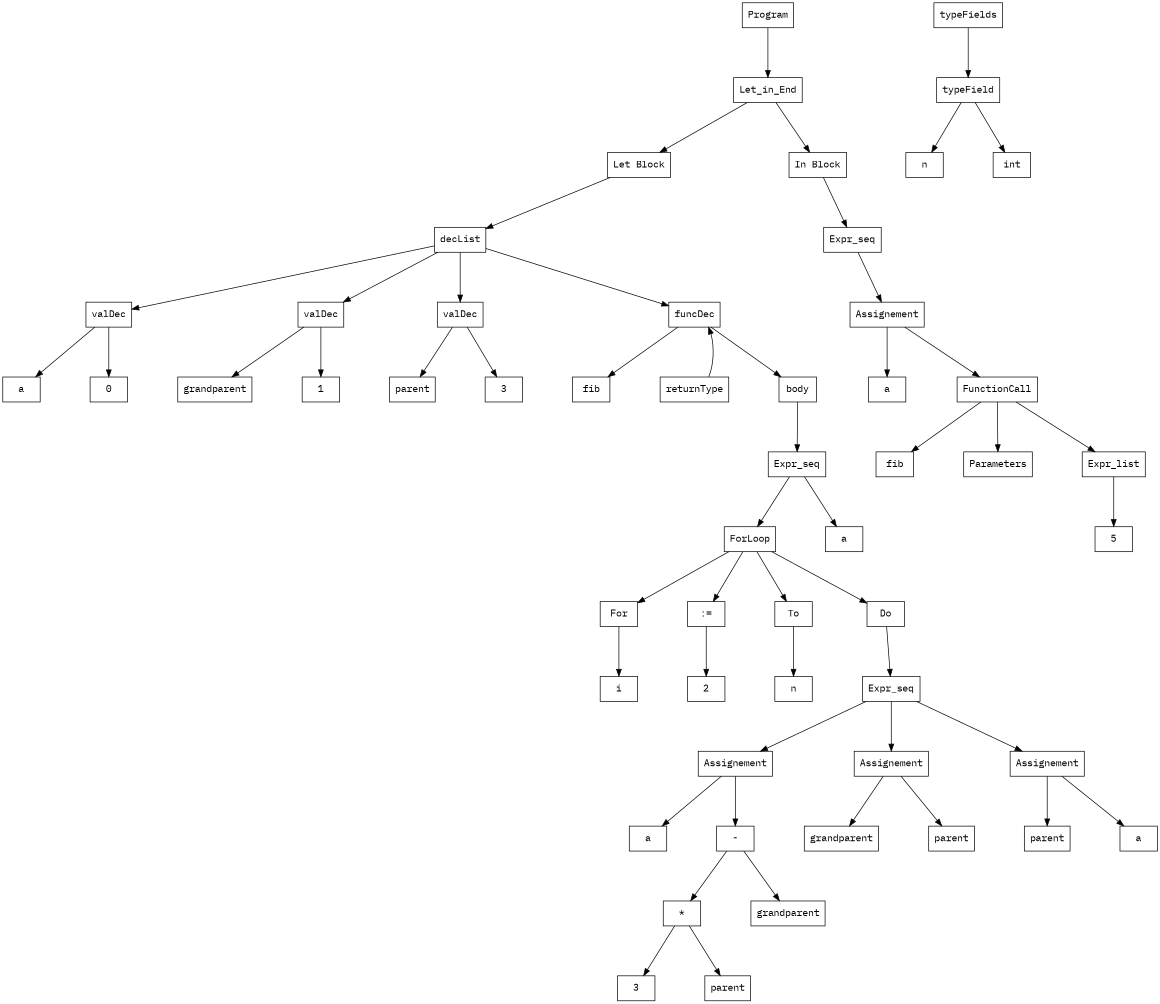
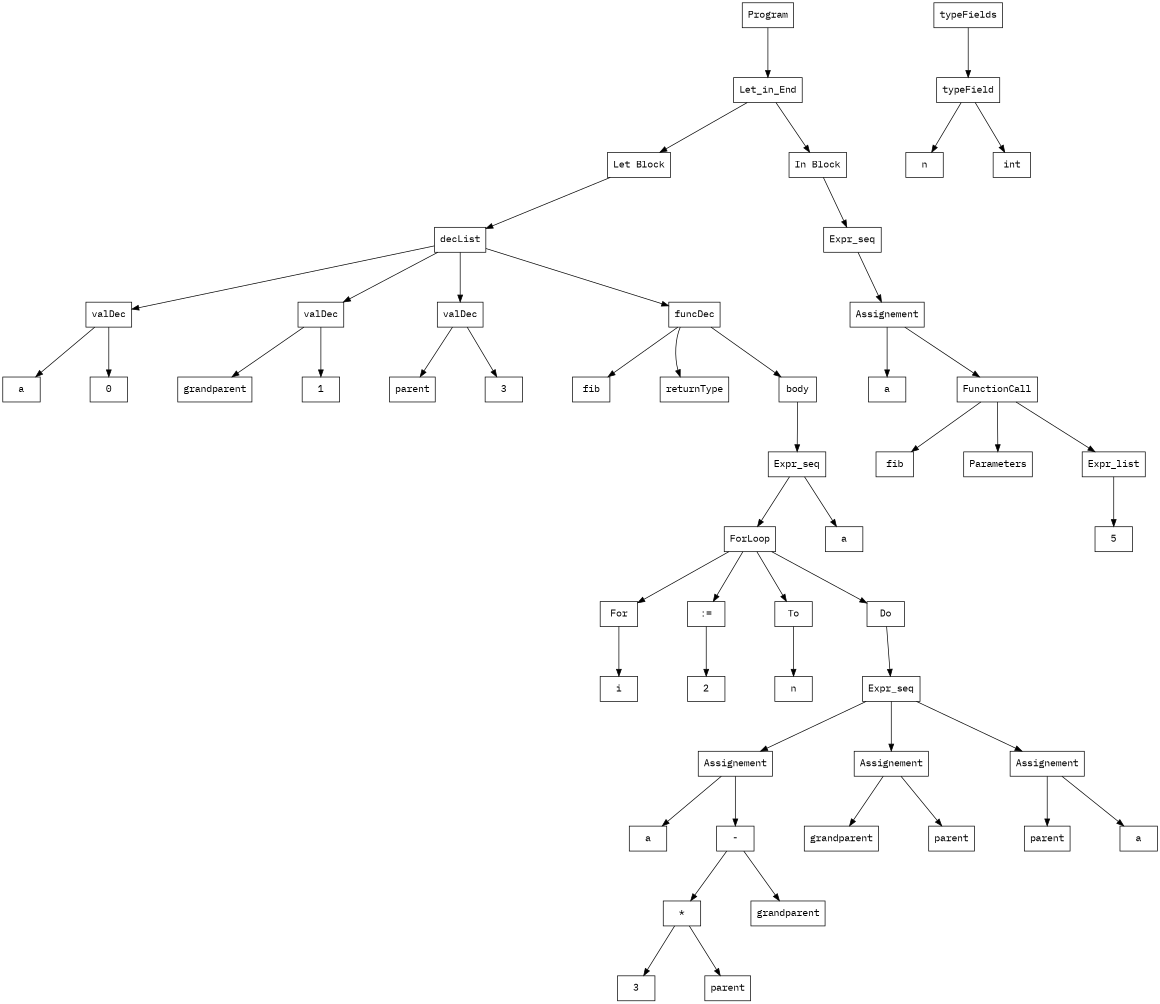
(713, 355) -> (676, 348)
